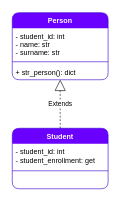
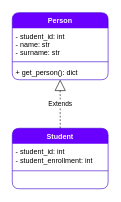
(52, 72) -> (52, 72)
(45, 152) -> (45, 152)
